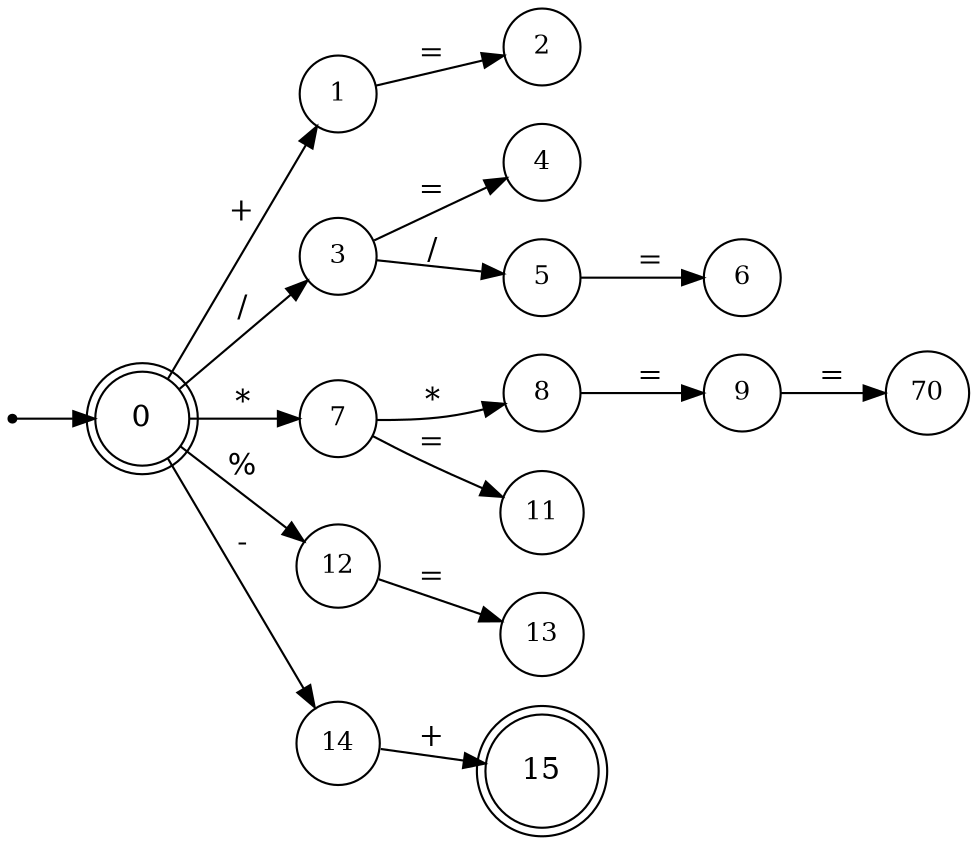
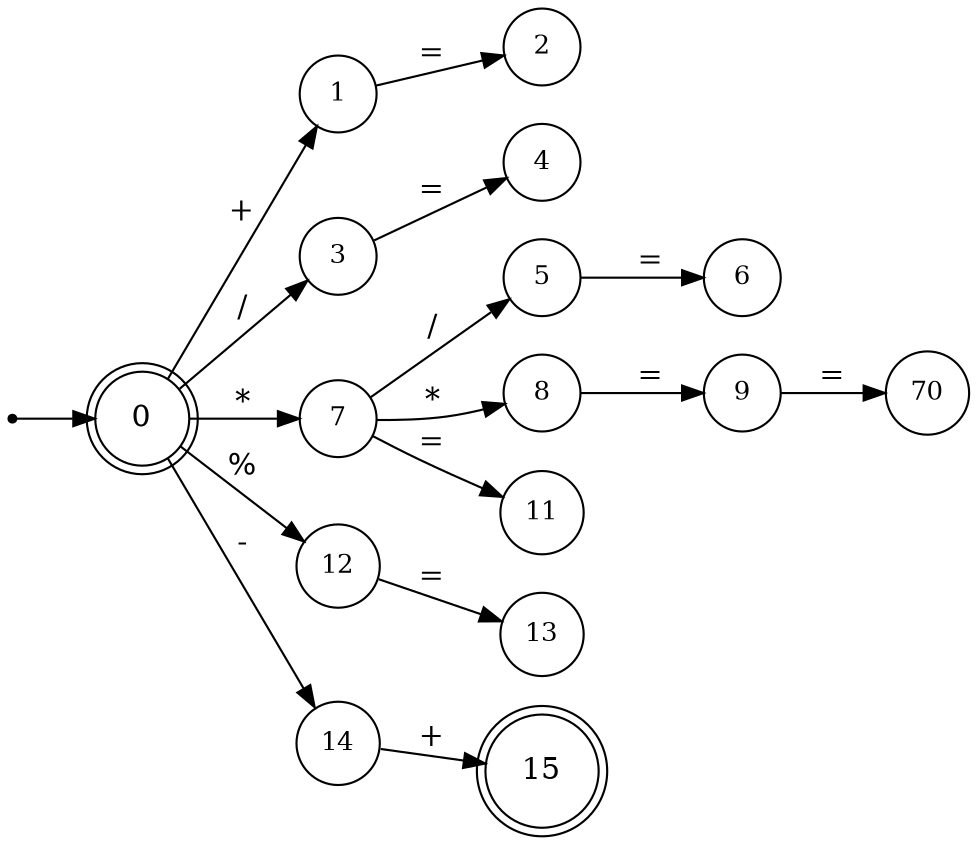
(429, 266) -> (431, 355)
